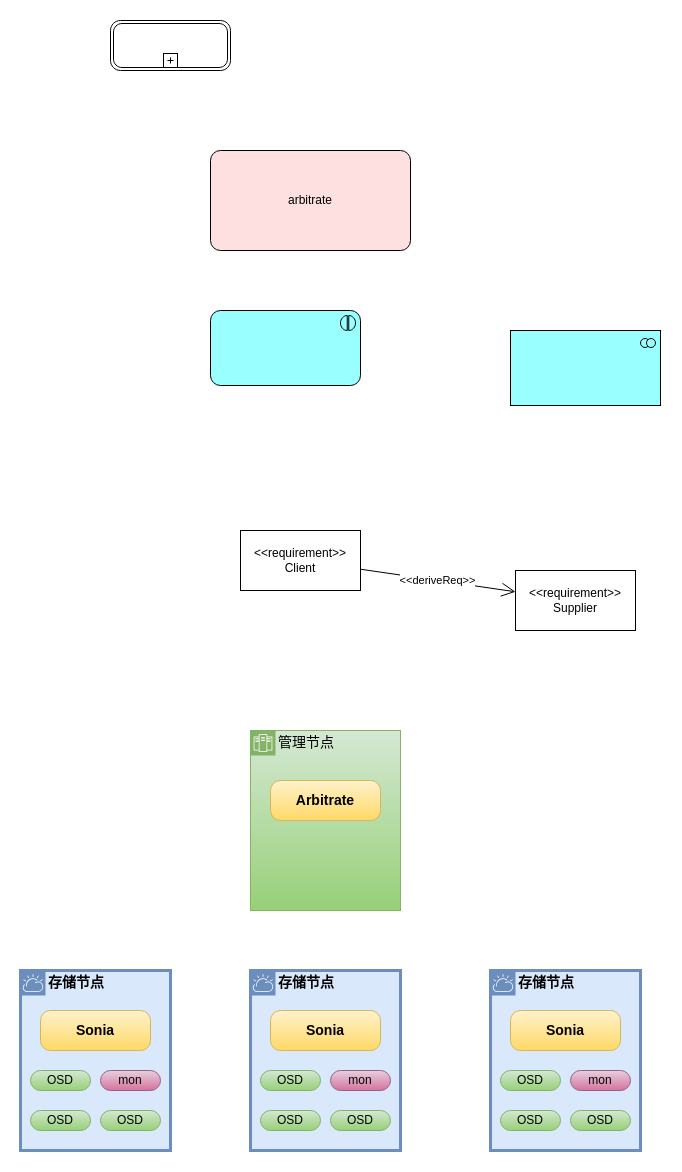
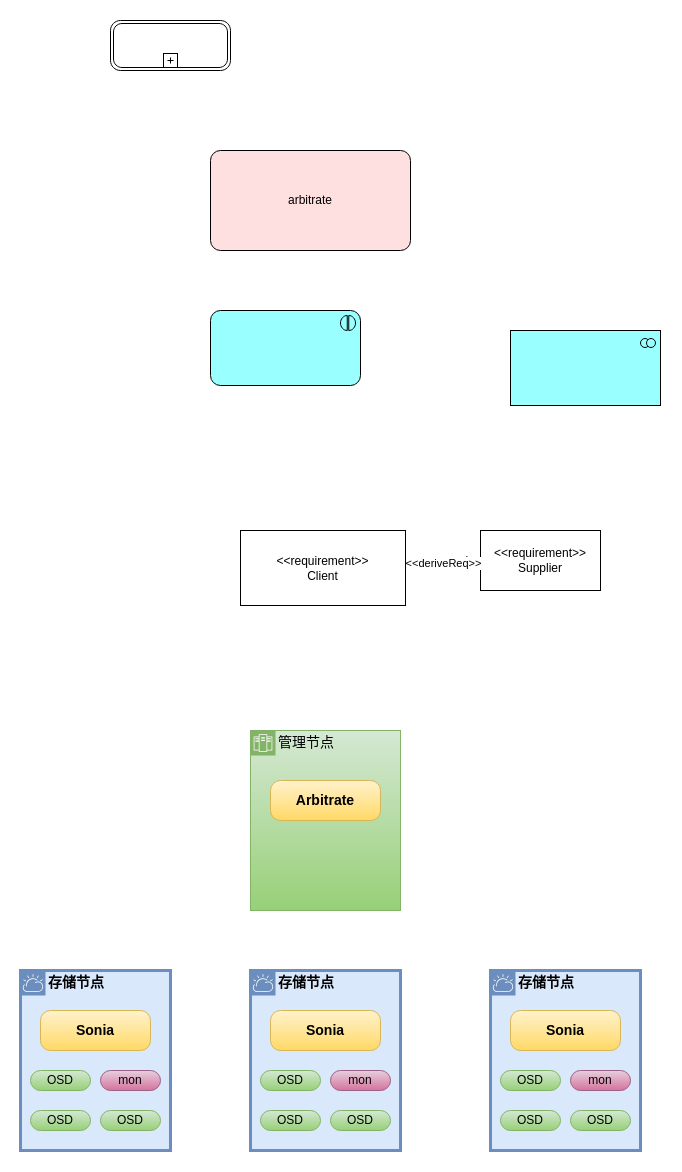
(301, 561) -> (323, 568)
(576, 601) -> (541, 561)
